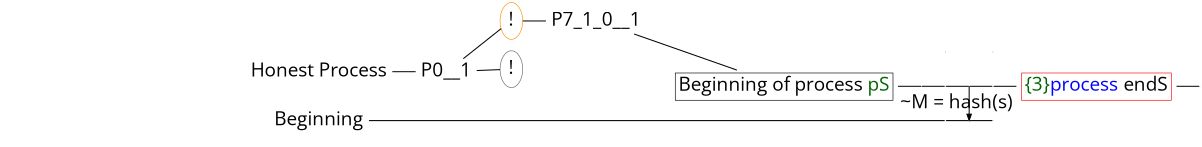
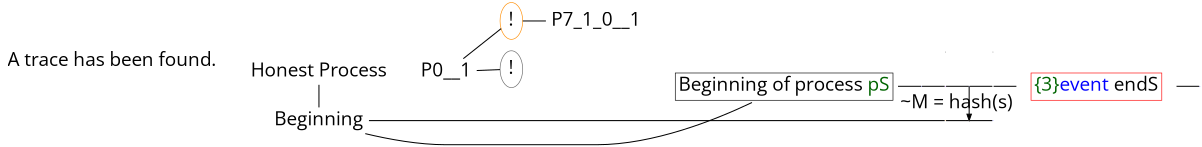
(673, 48) -> (562, 145)
none -> (112, 72)
(404, 72) -> (319, 96)
(1084, 85) -> (1084, 85)
